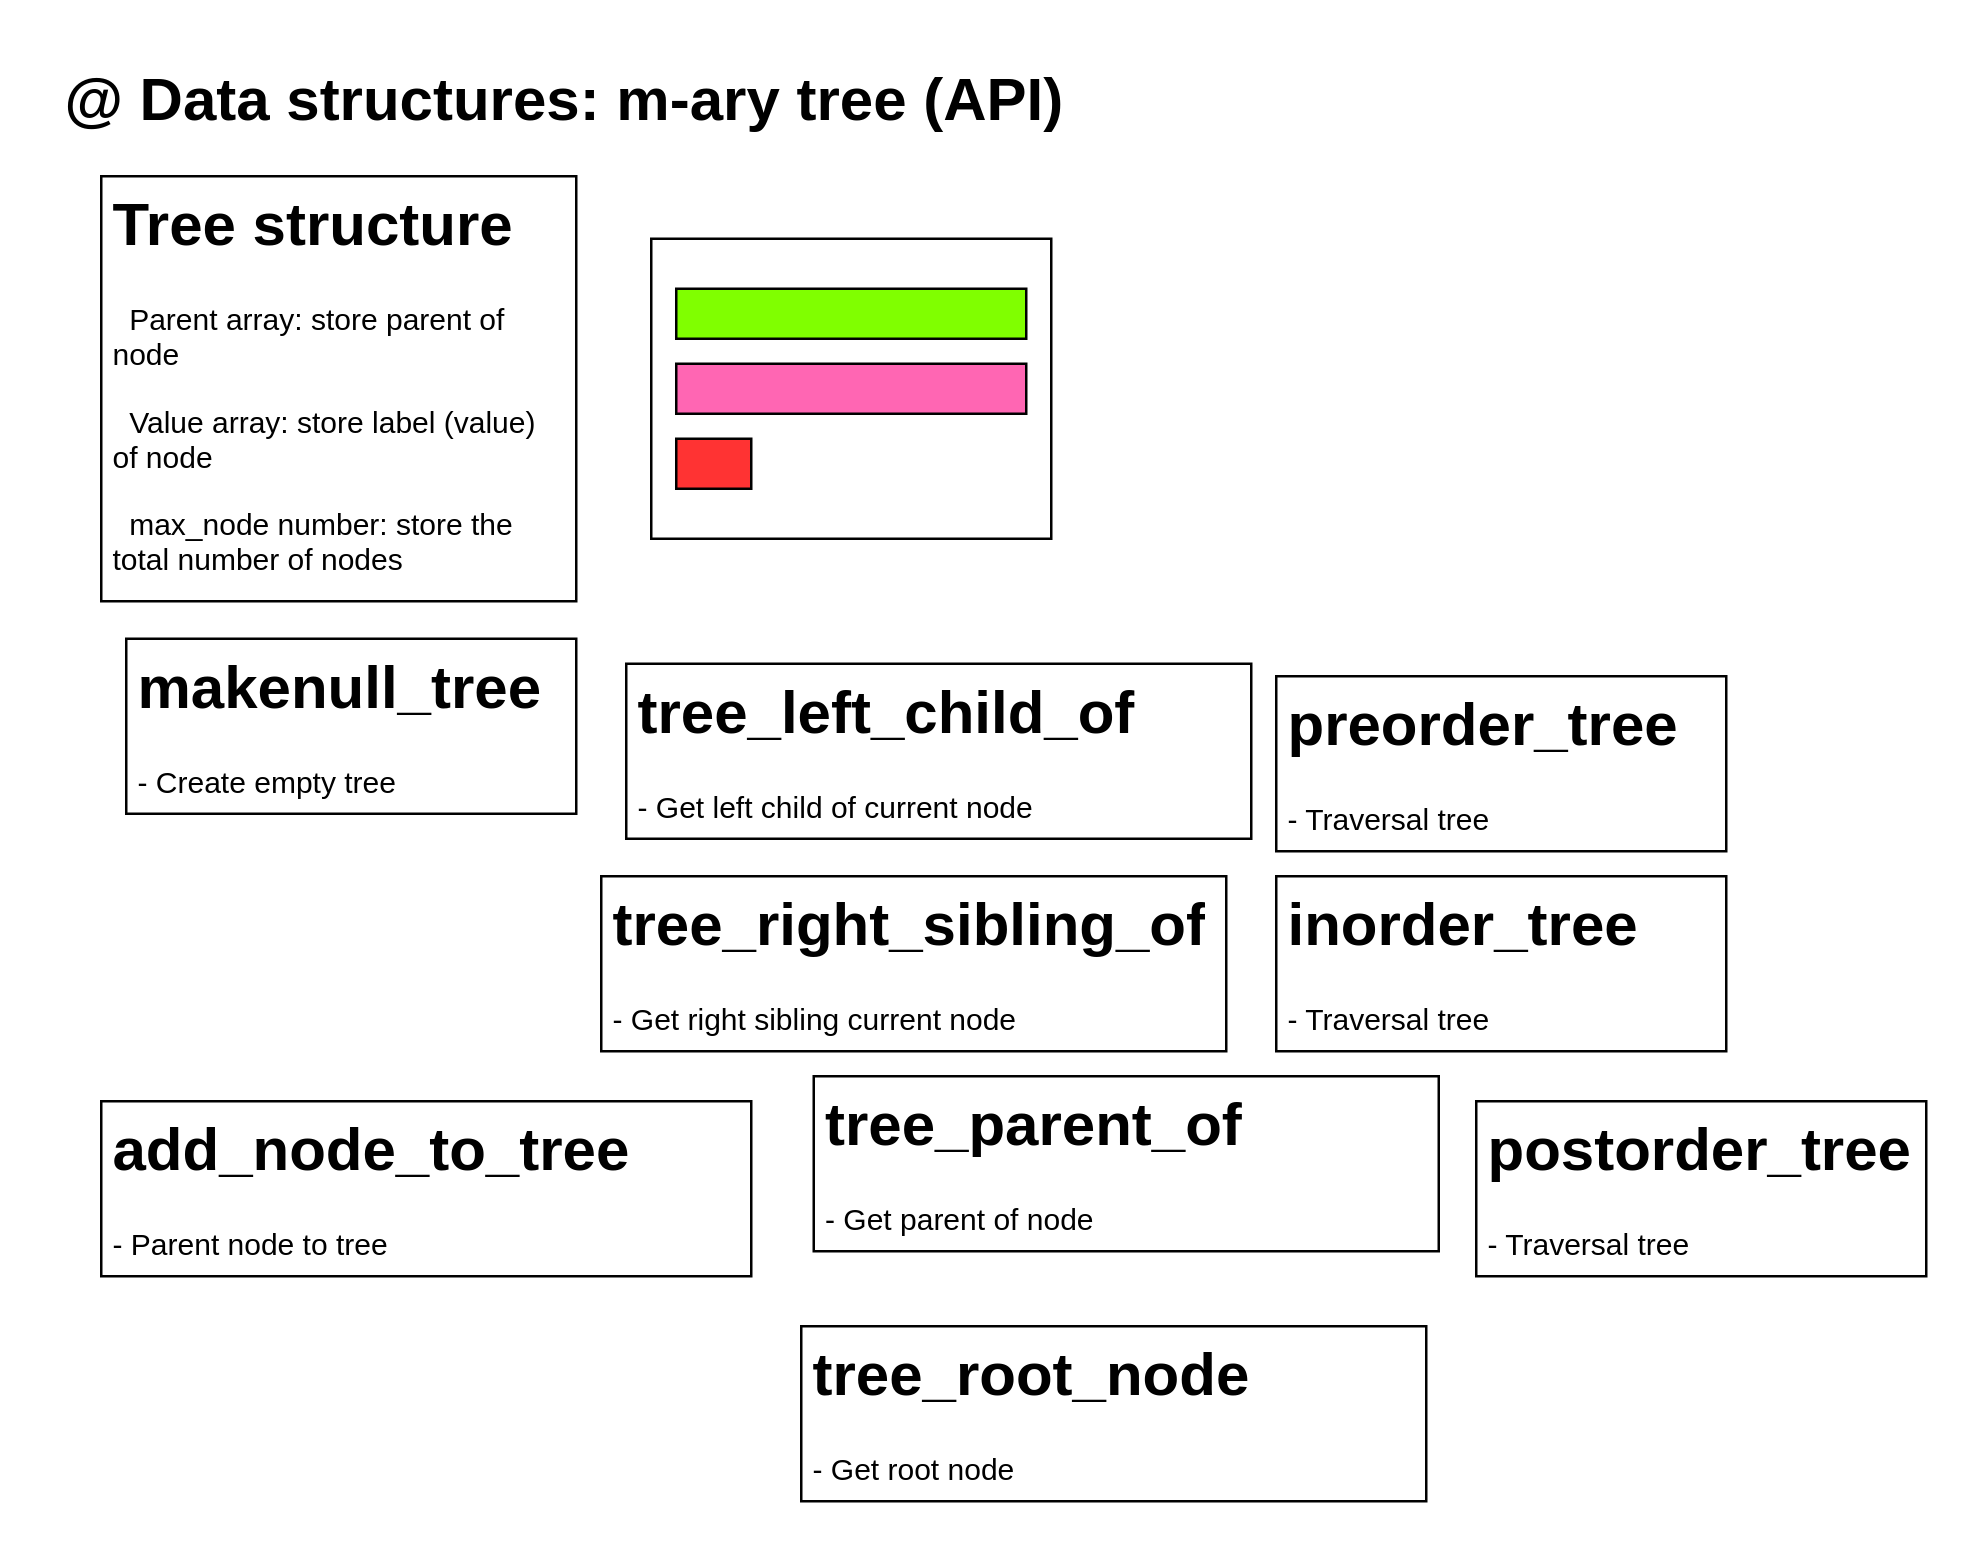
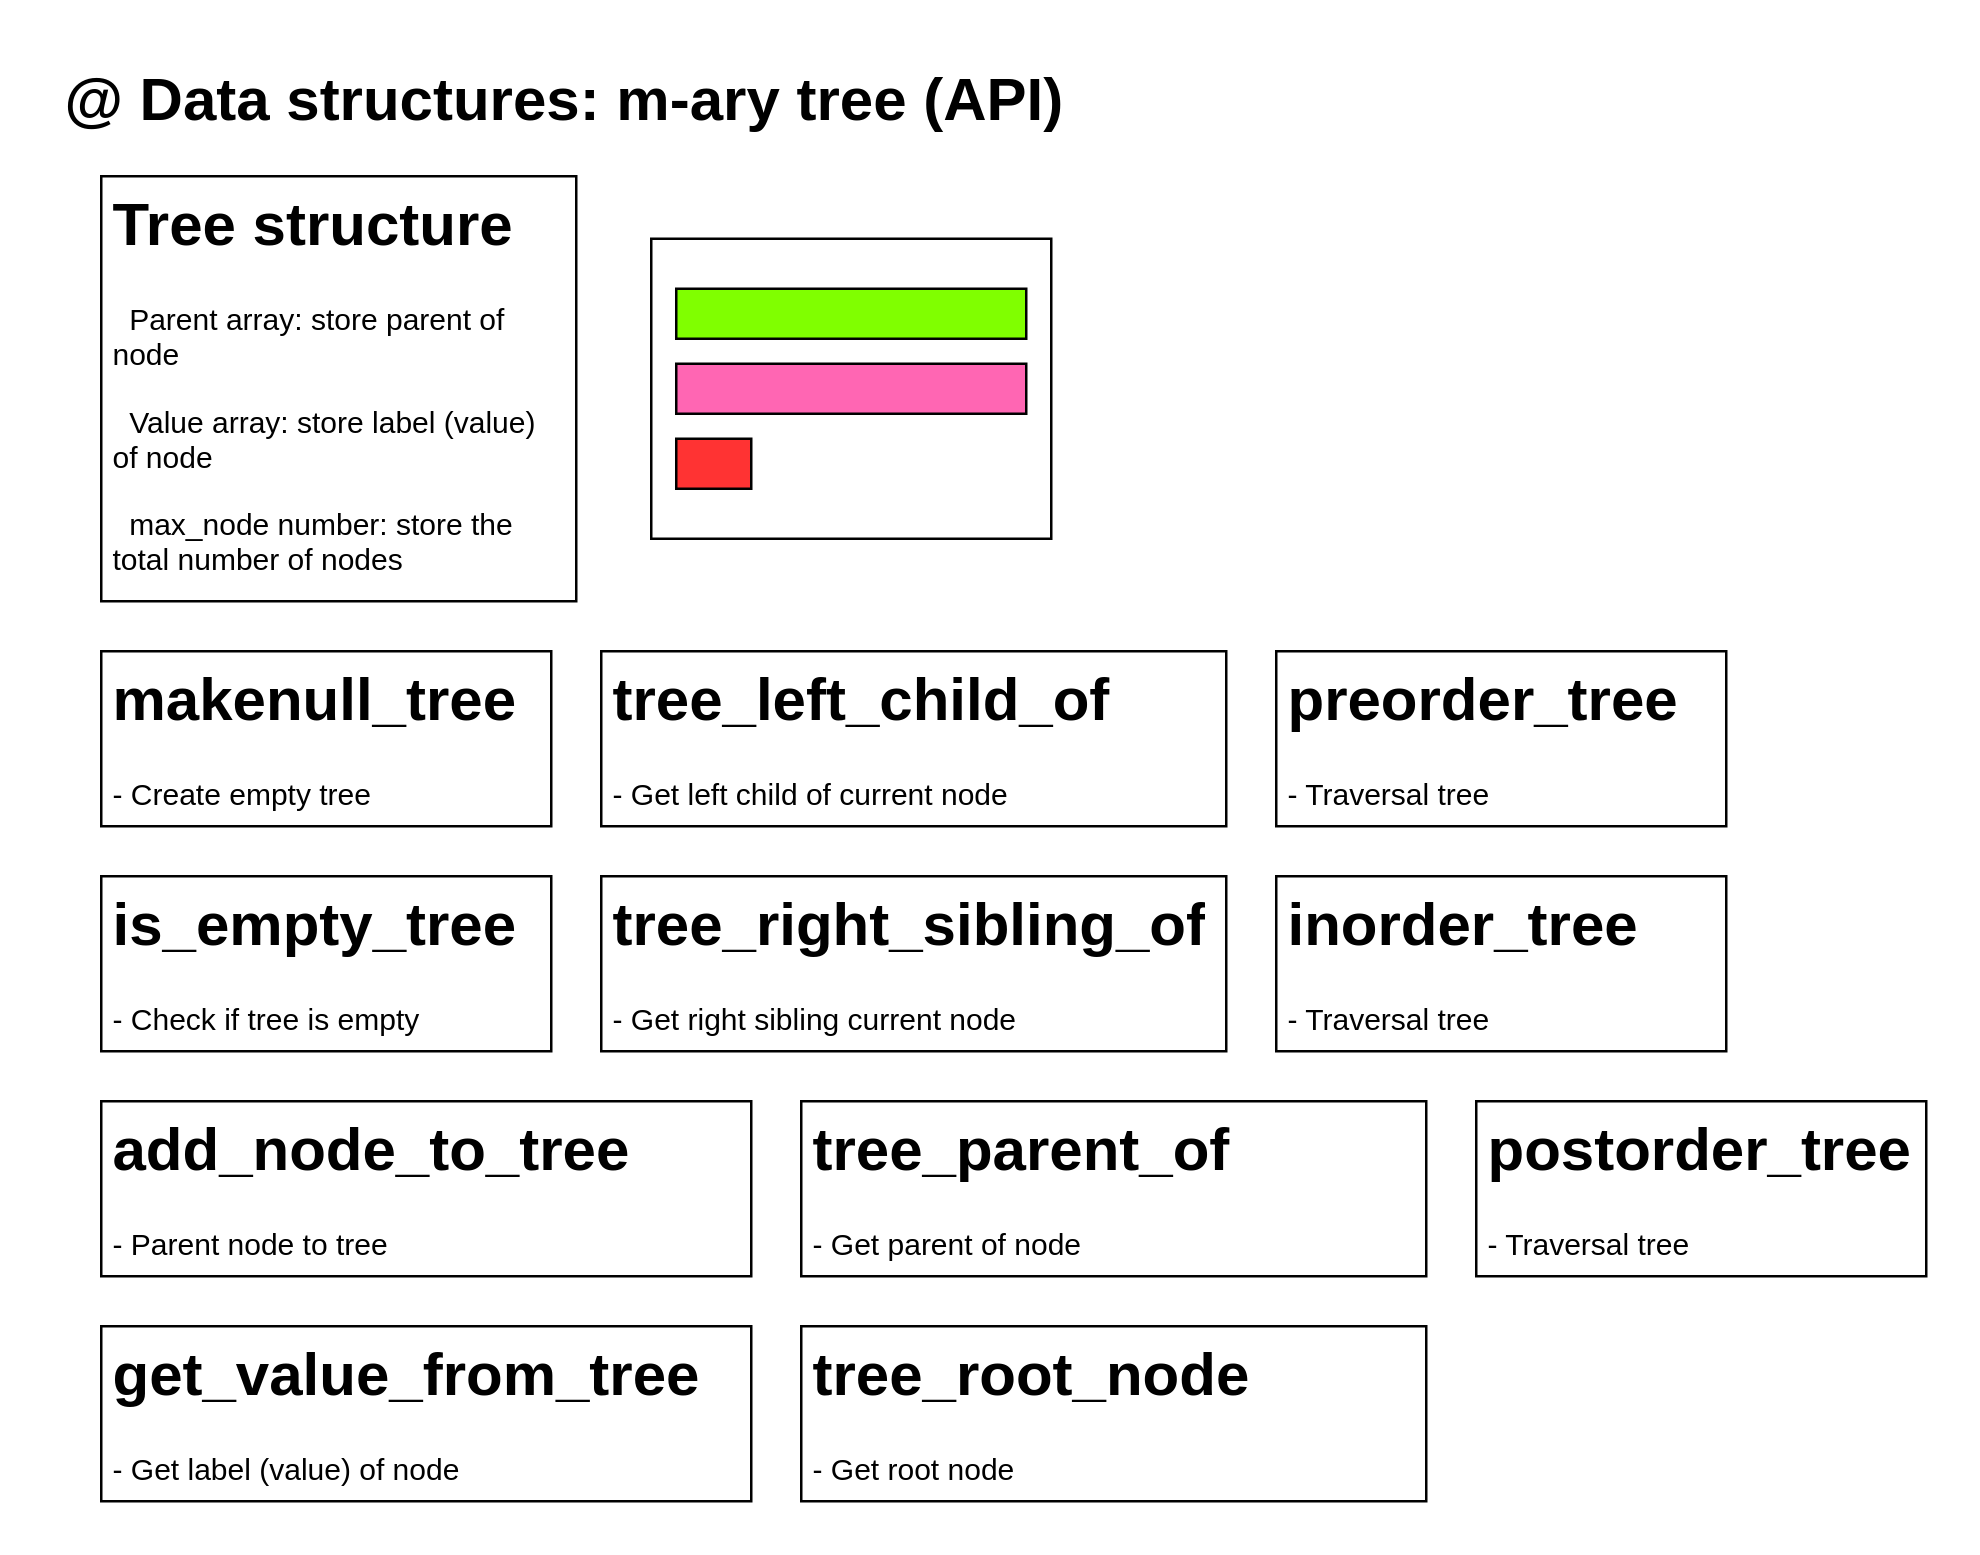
(351, 726) -> (326, 739)
(939, 751) -> (914, 739)
(1501, 764) -> (1501, 739)
none -> (326, 964)
(1126, 1164) -> (1114, 1189)
none -> (426, 1414)
